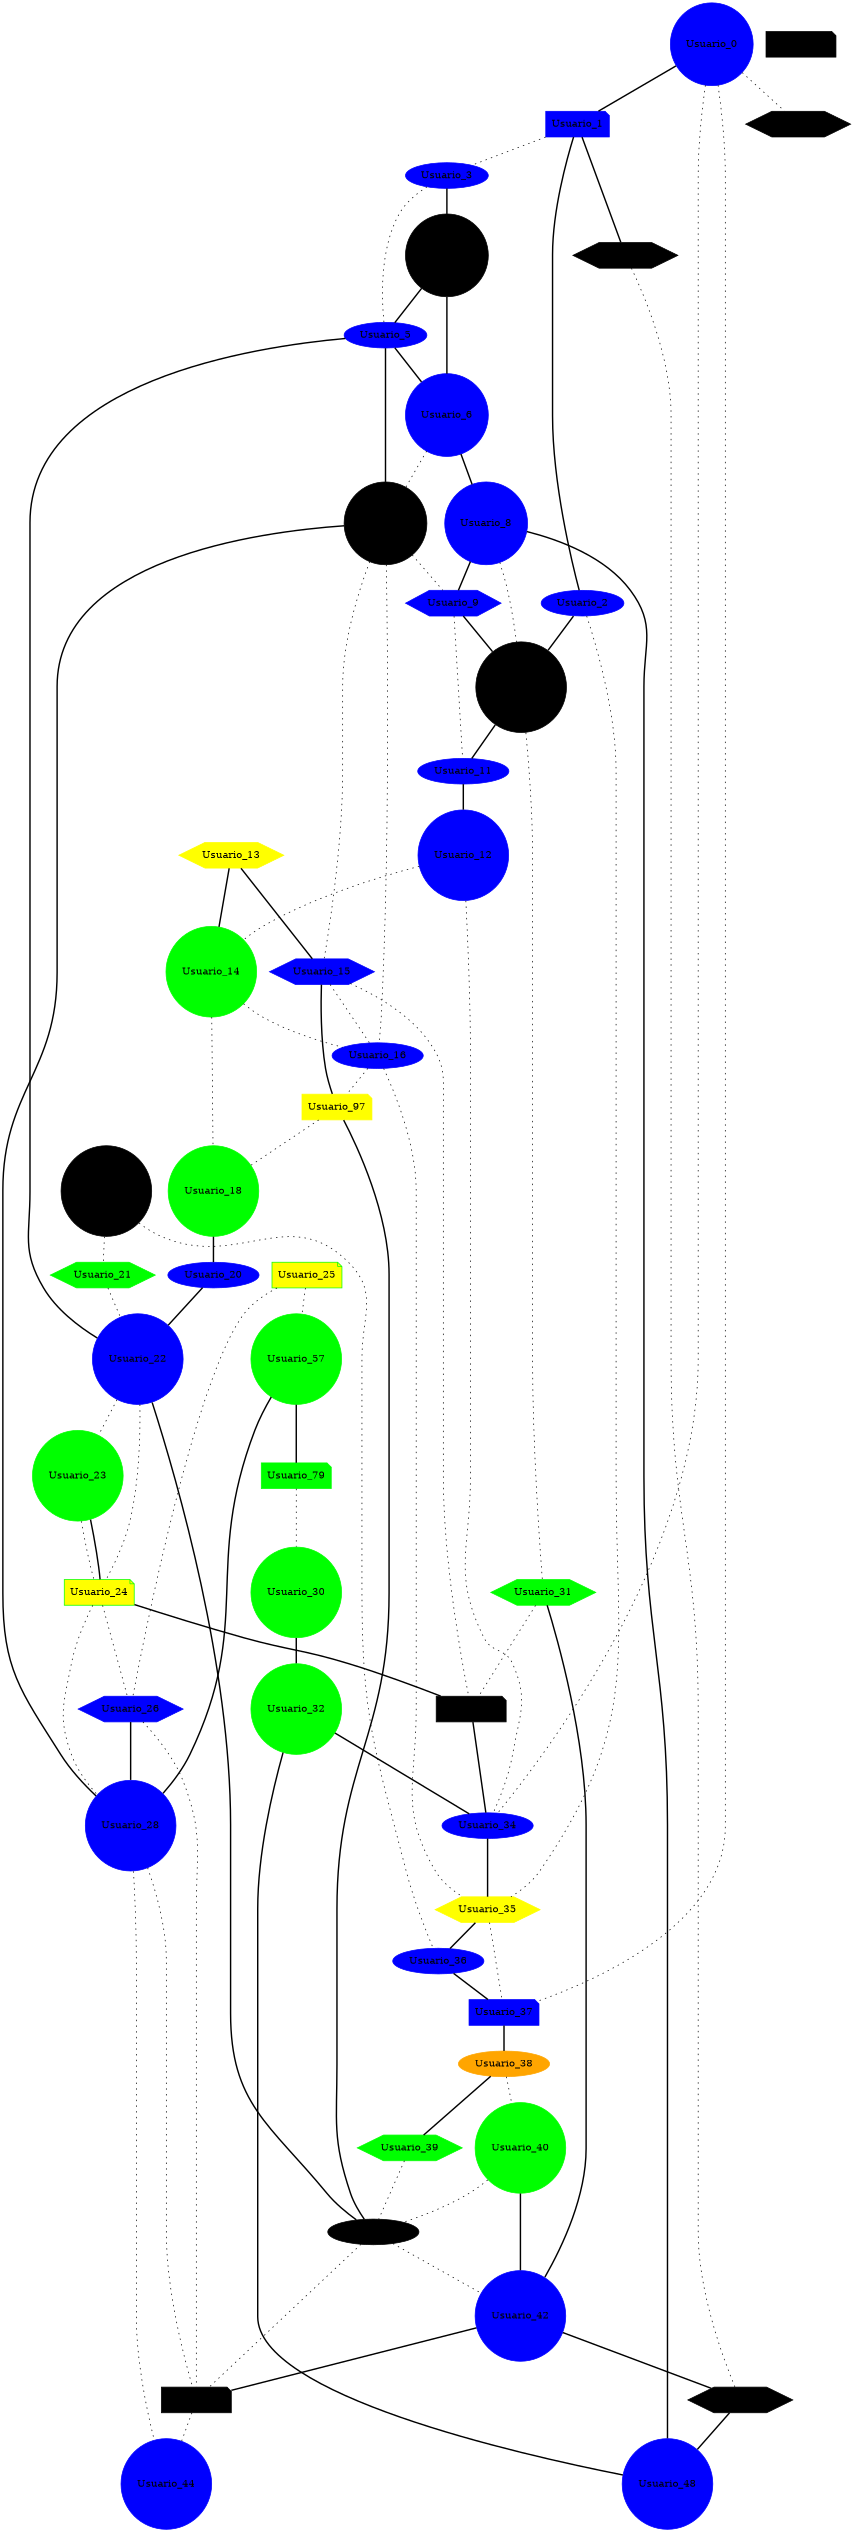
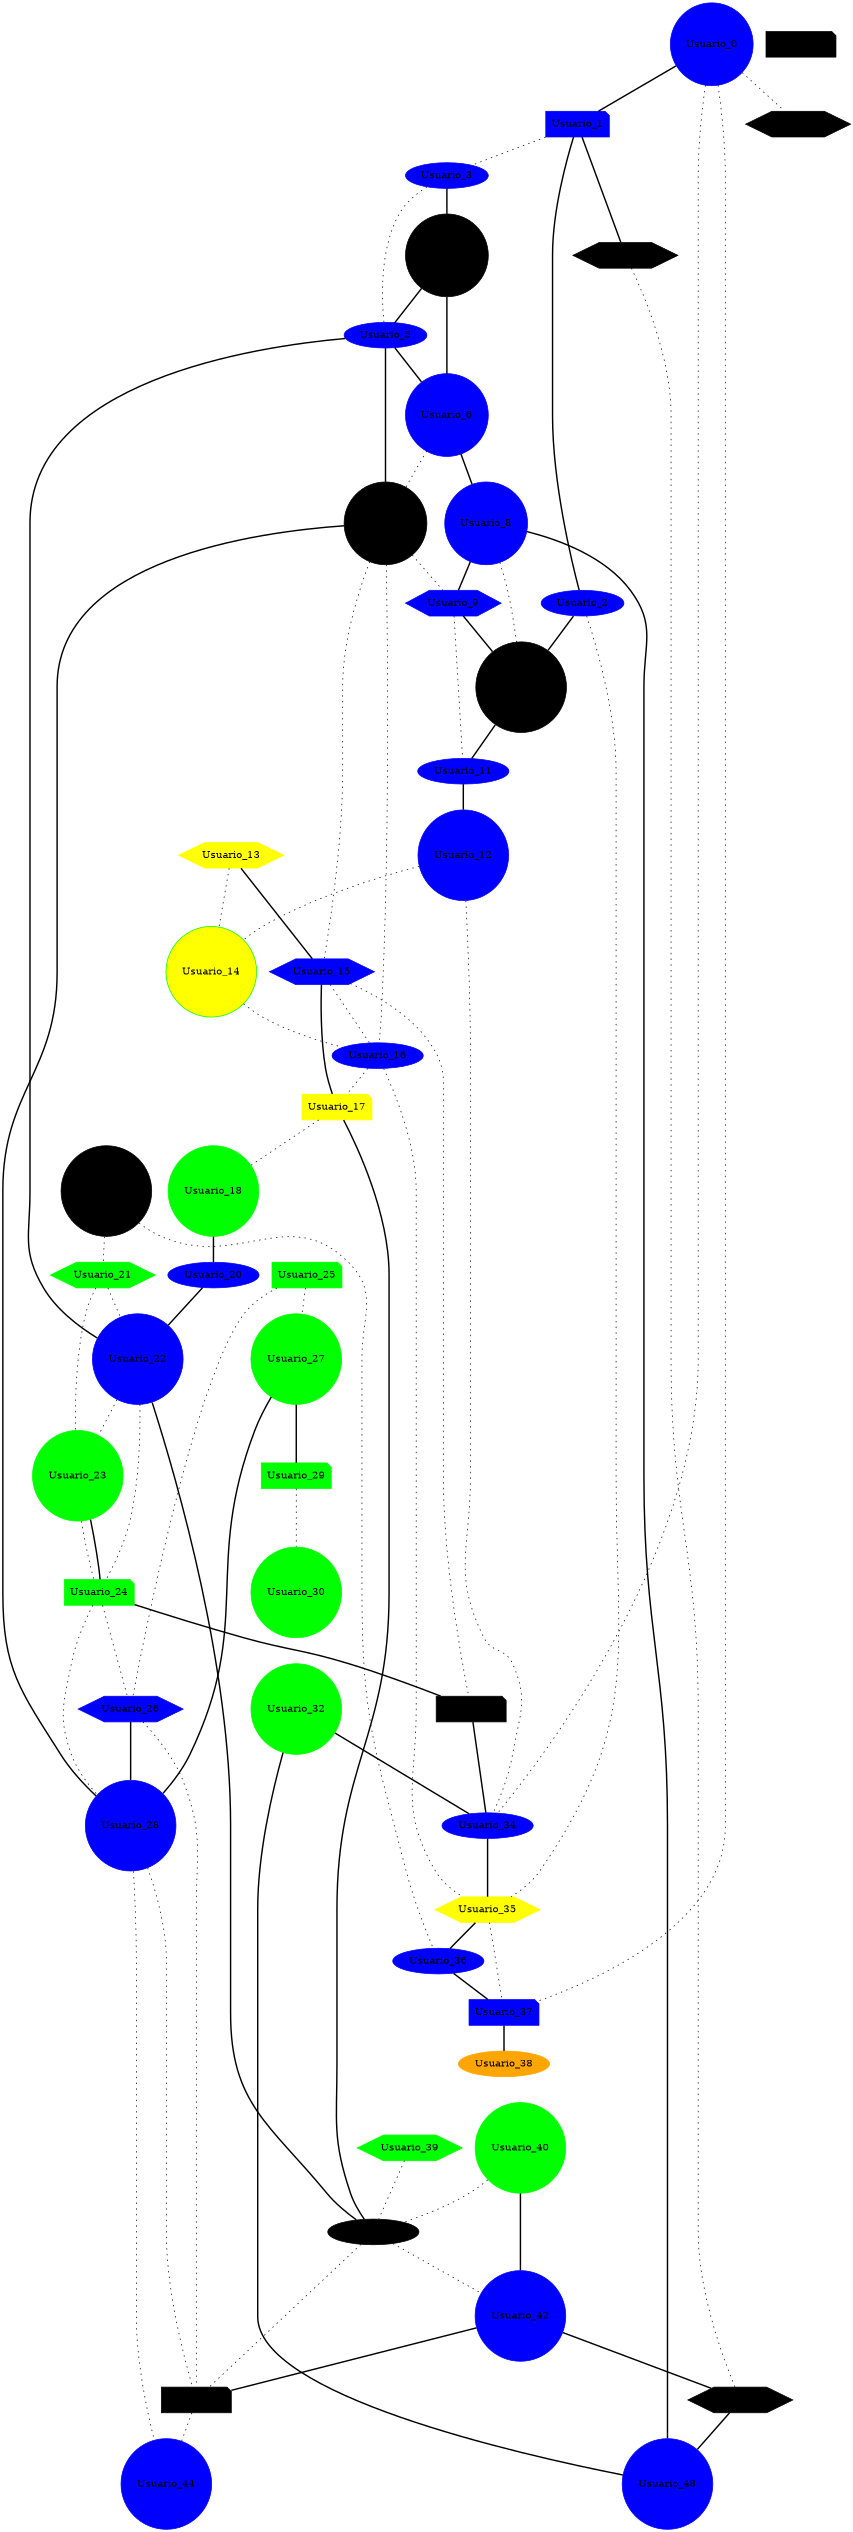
(224, 898) -> (224, 898)
(211, 972) -> (211, 972)
(212, 1081) -> none
(337, 1107) -> (337, 1107)
(307, 1275) -> (307, 1275)
none -> (78, 1358)
(296, 1359) -> (296, 1359)
(296, 1476) -> (296, 1476)
(99, 1592) -> (99, 1592)
(543, 1592) -> none
(296, 1655) -> none
(509, 2090) -> none
(457, 2106) -> none
